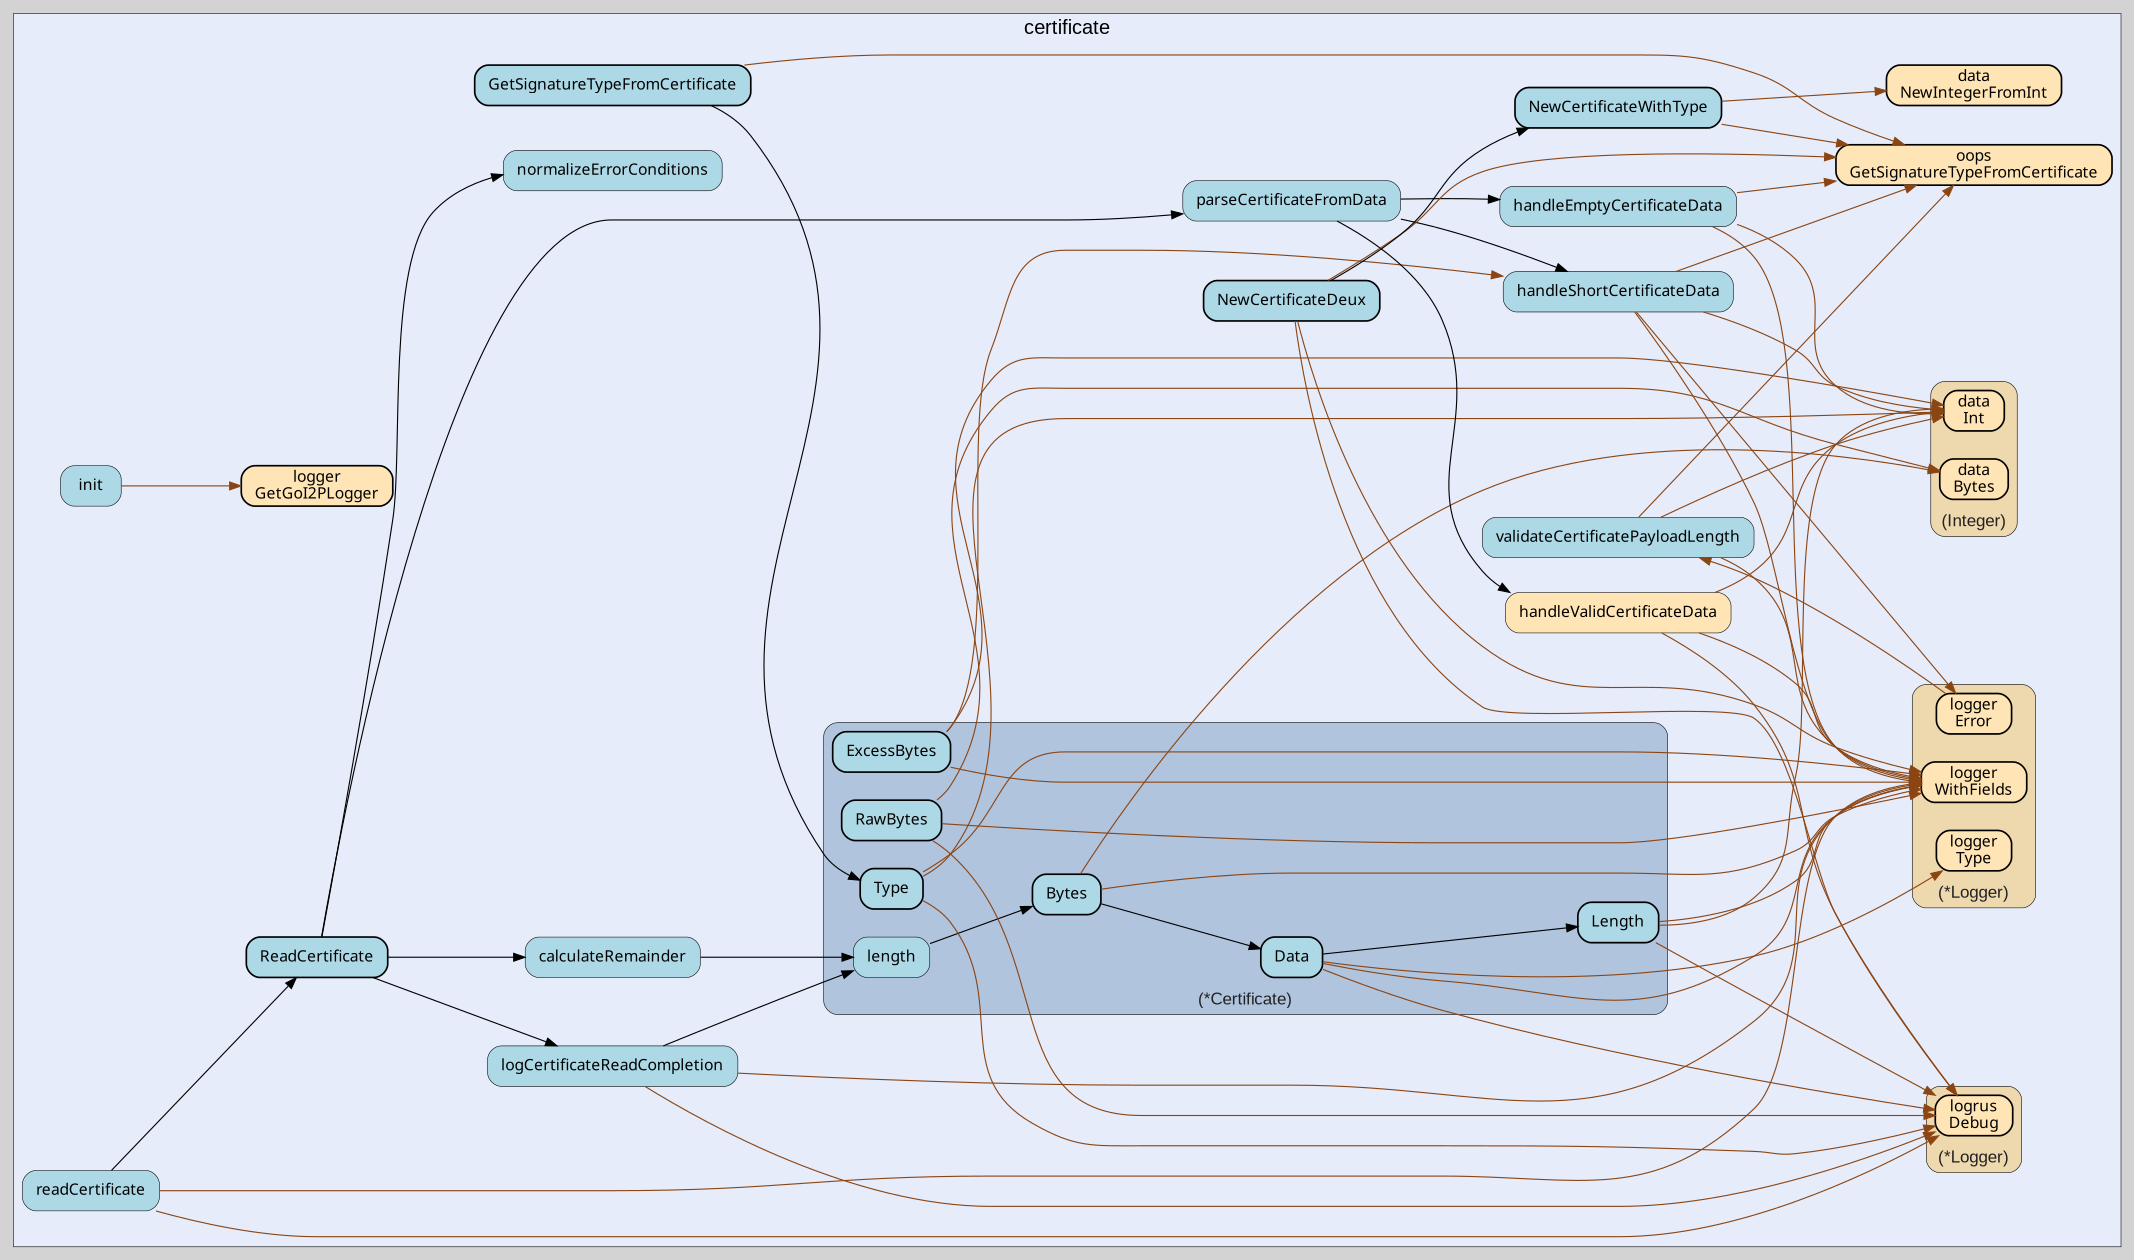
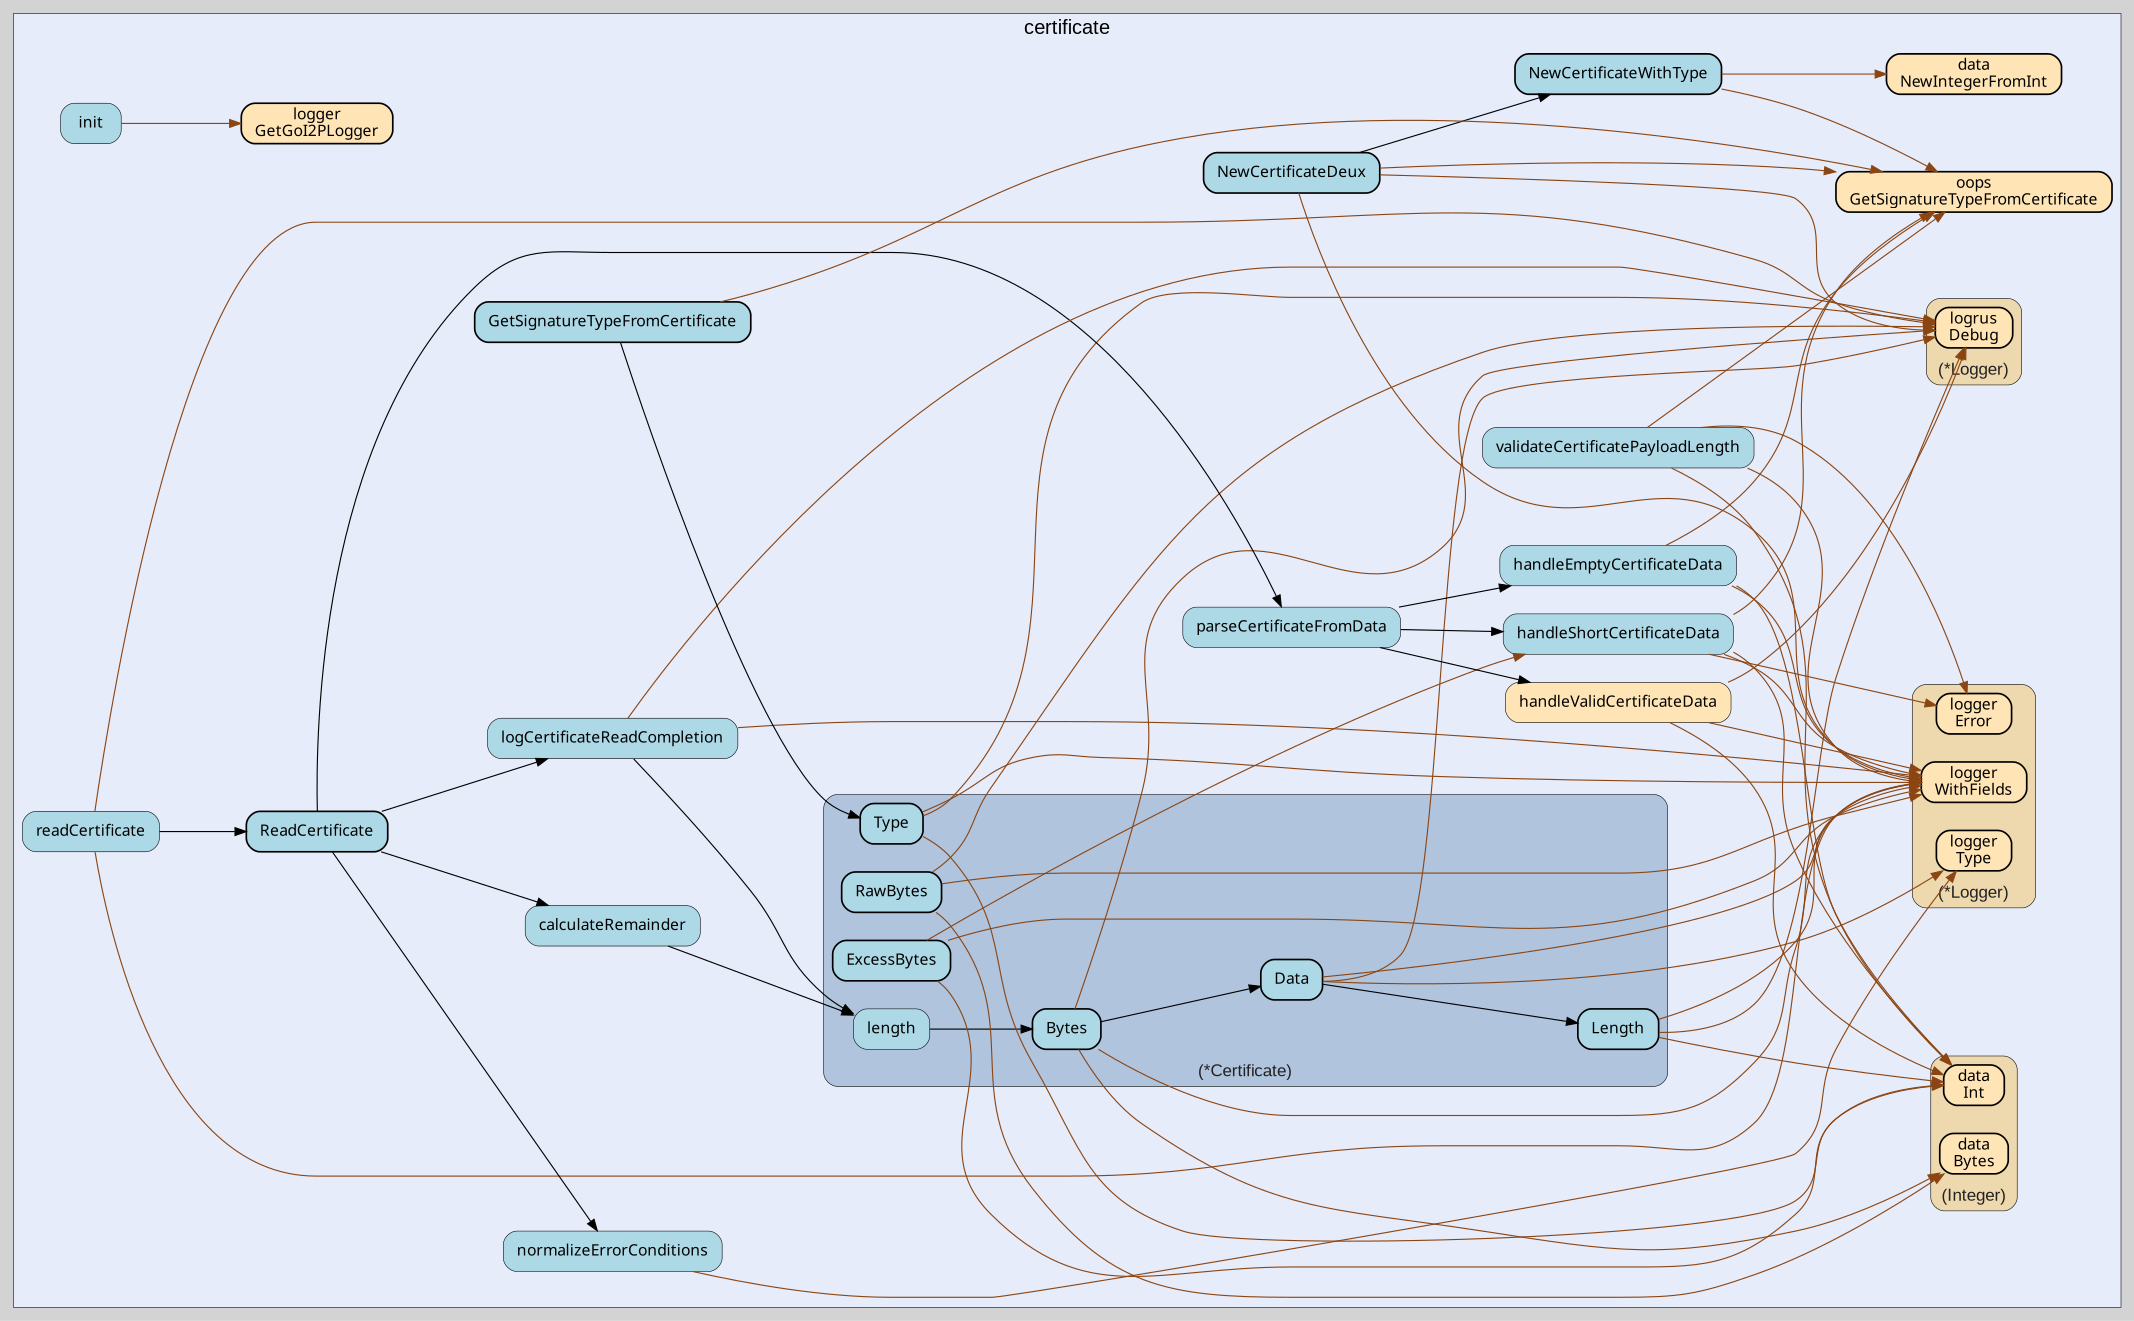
none -> (1399, 570)
(1832, 619) -> (1872, 507)
none -> (1403, 1230)
